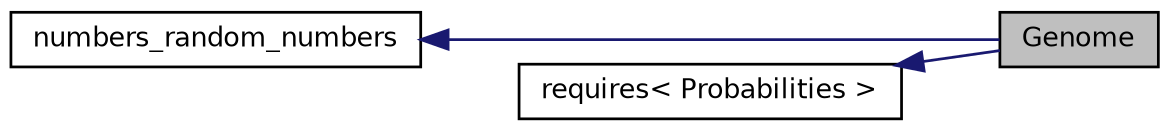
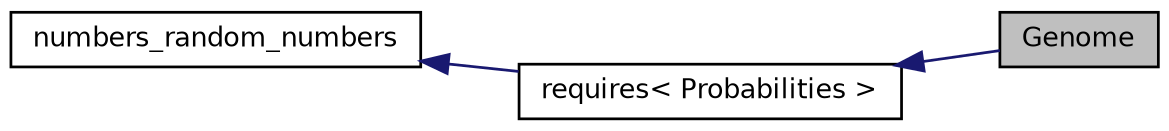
(724, 40) -> (484, 68)
